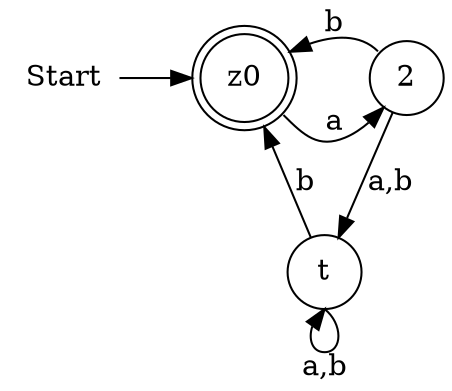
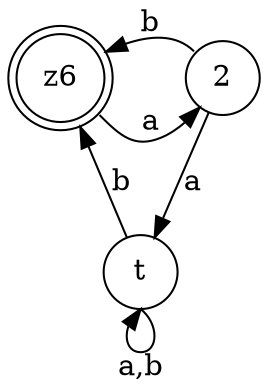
(64, 78) -> none
(244, 78) -> (60, 78)
(390, 183) -> (193, 183)
